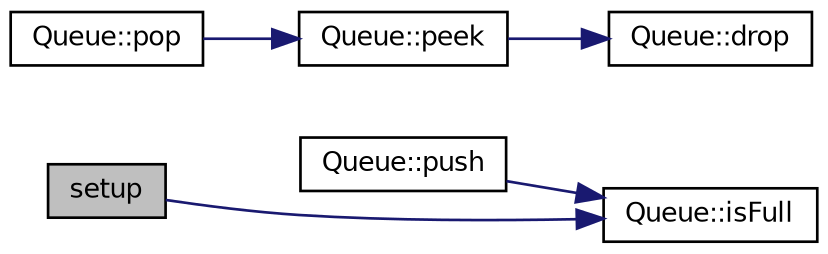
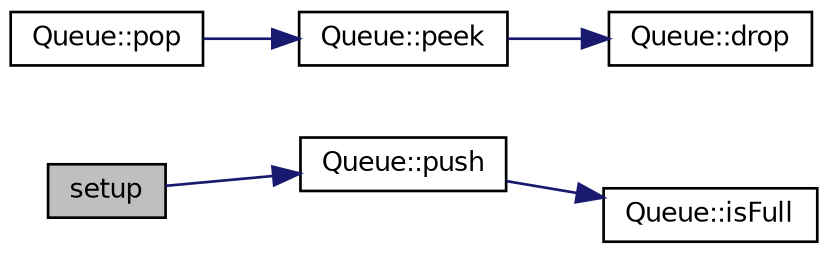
(371, 218) -> (219, 181)
